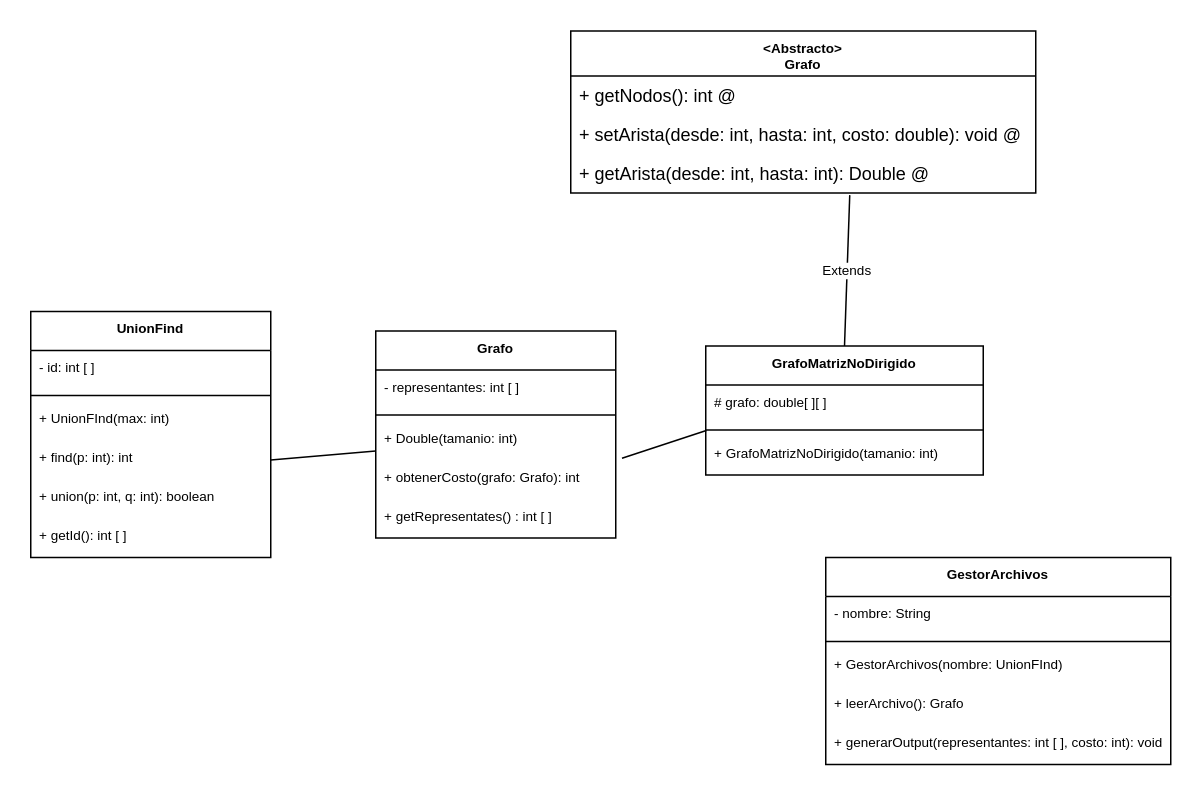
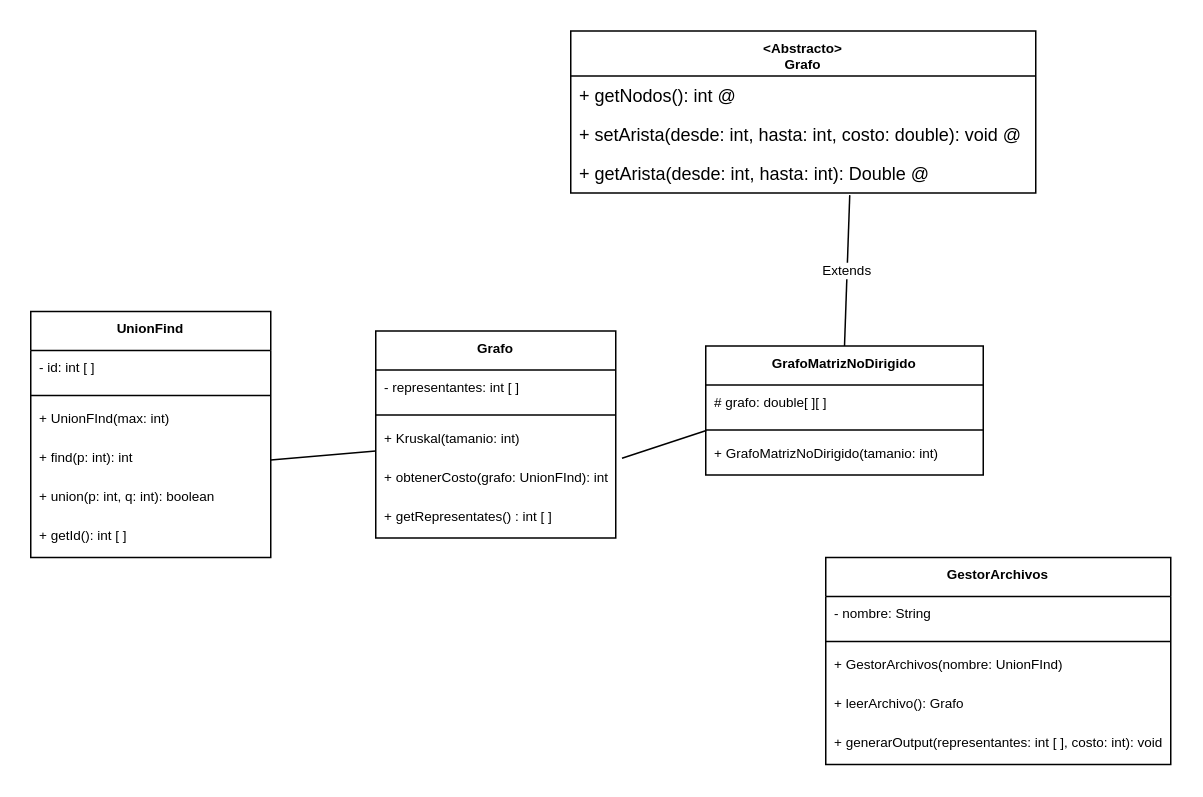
(457, 438) -> (460, 438)
(498, 477) -> (512, 477)
